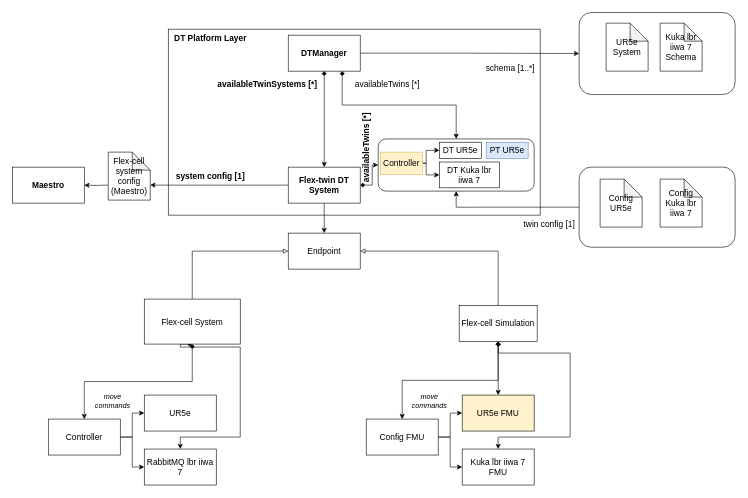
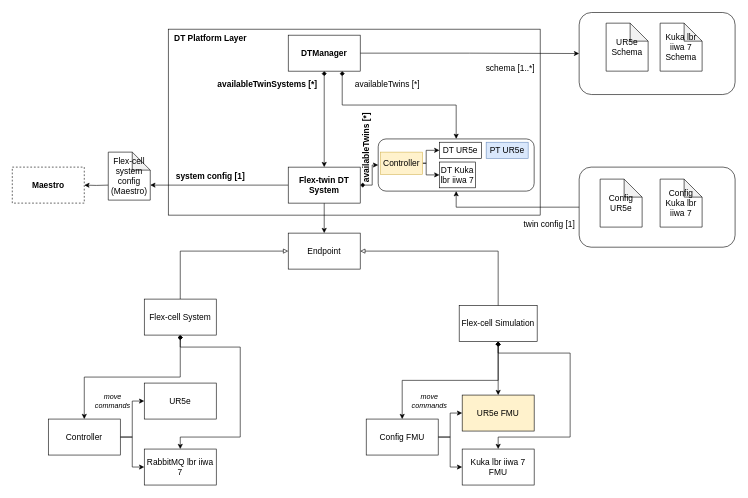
(627, 47) -> (627, 47)
(470, 175) -> (458, 175)
(48, 185) -> (48, 185)
(192, 322) -> (180, 317)
(180, 413) -> (180, 401)
